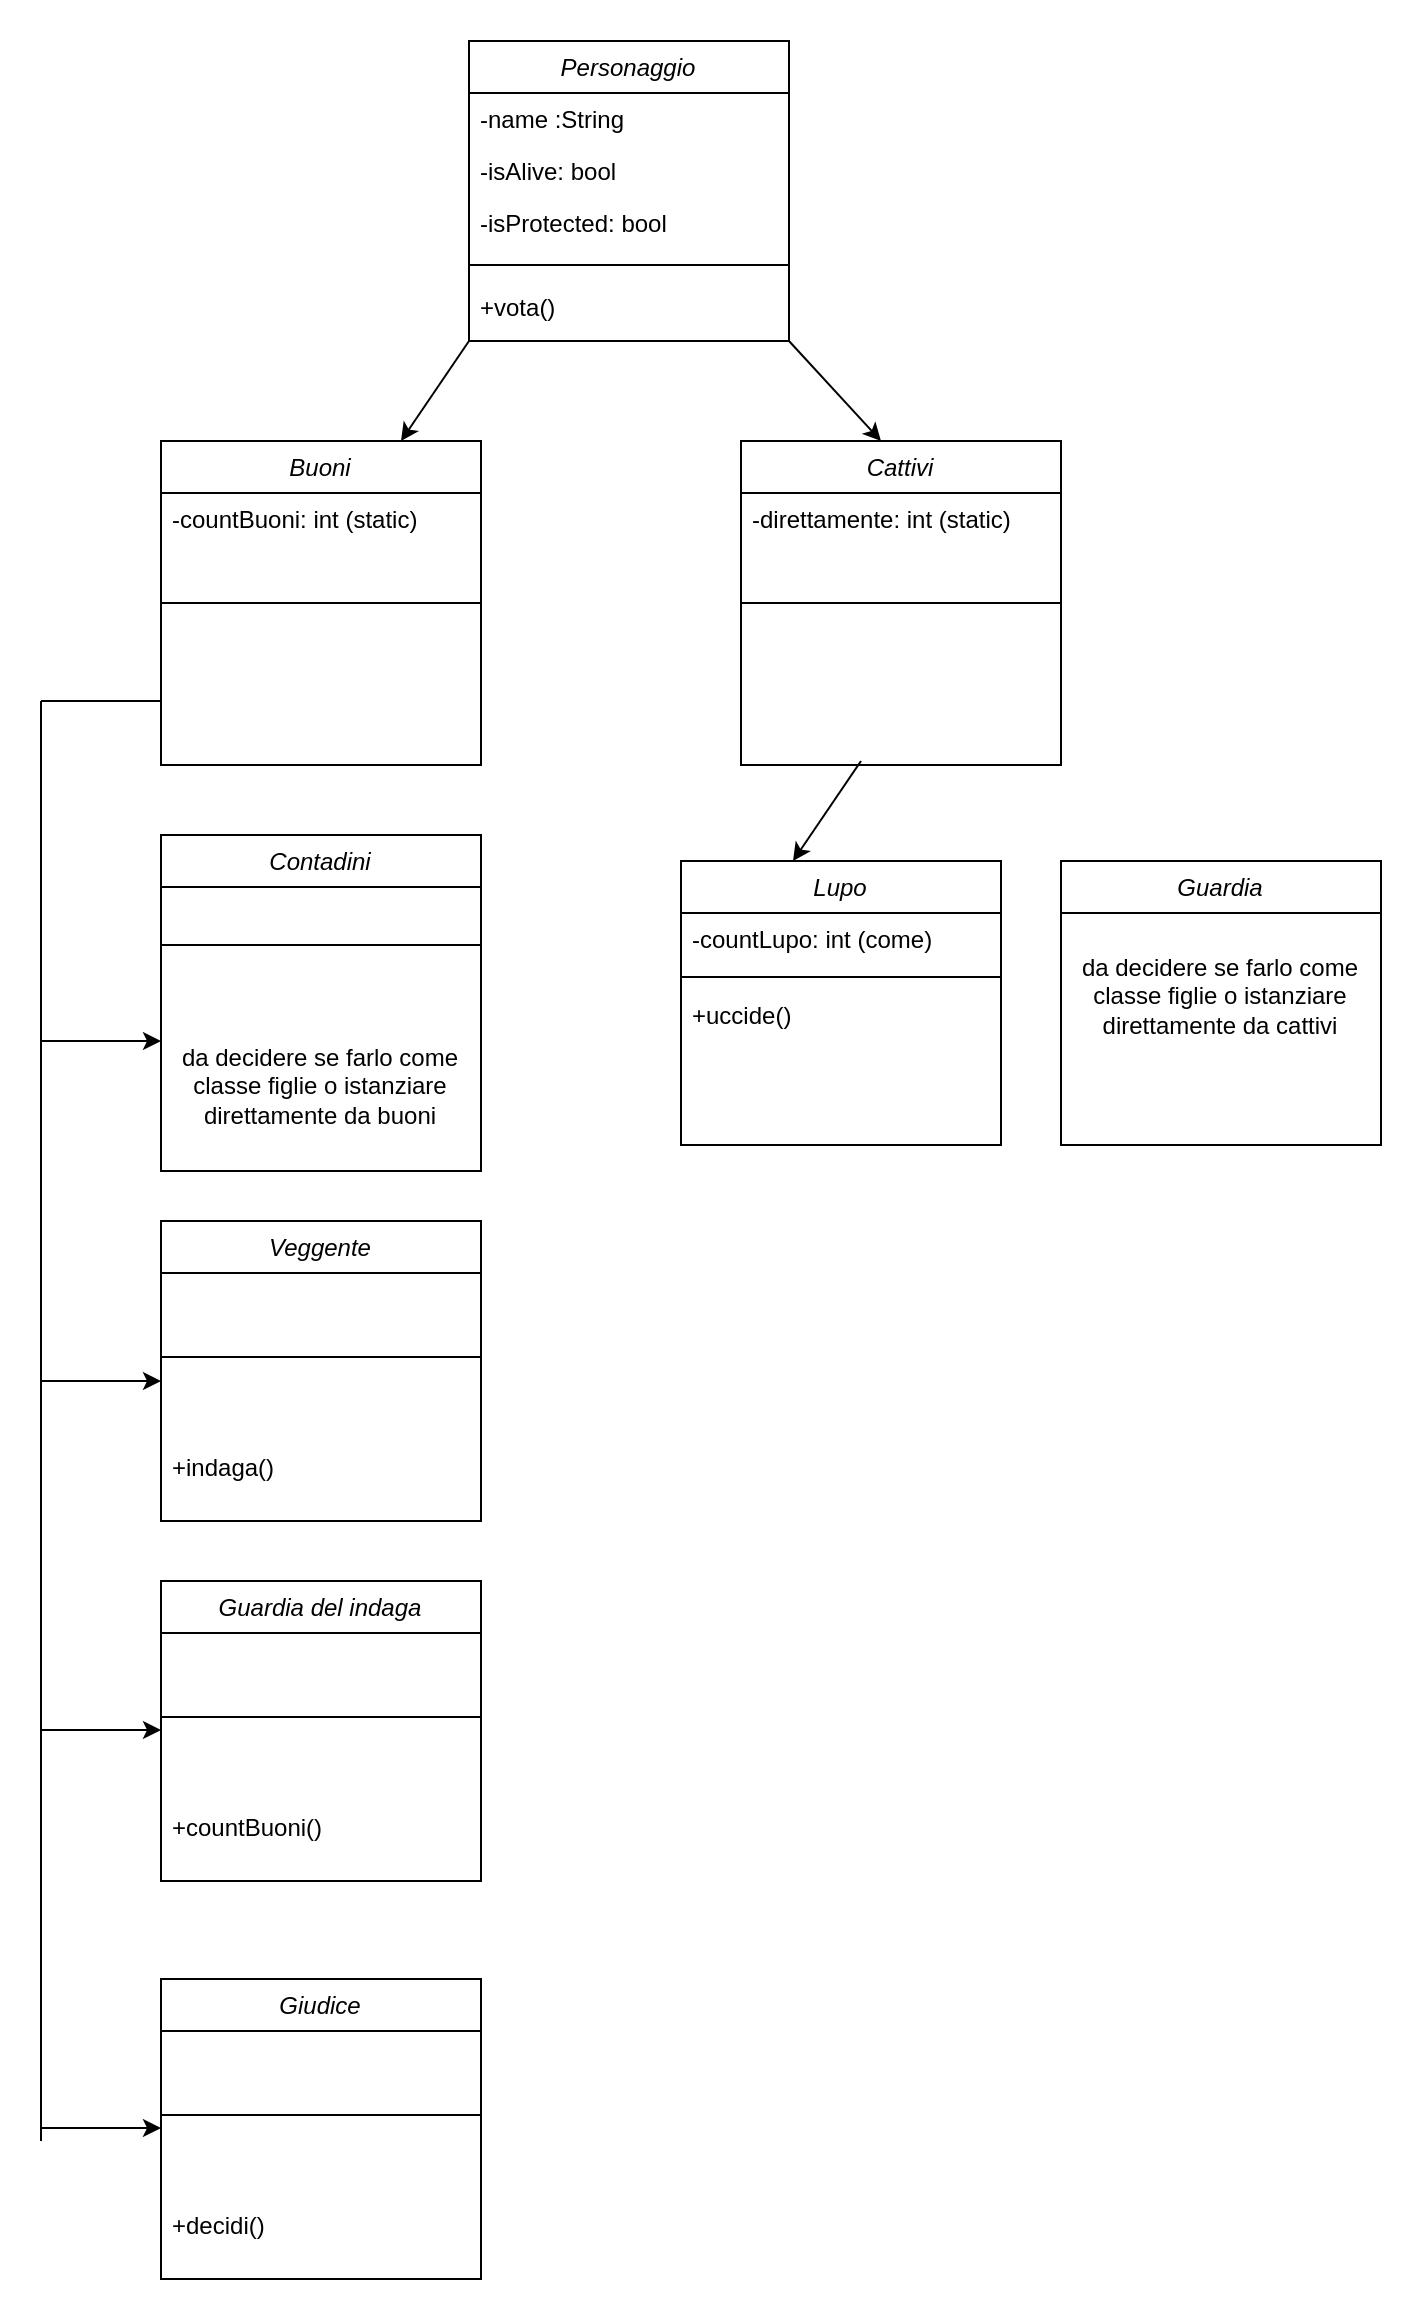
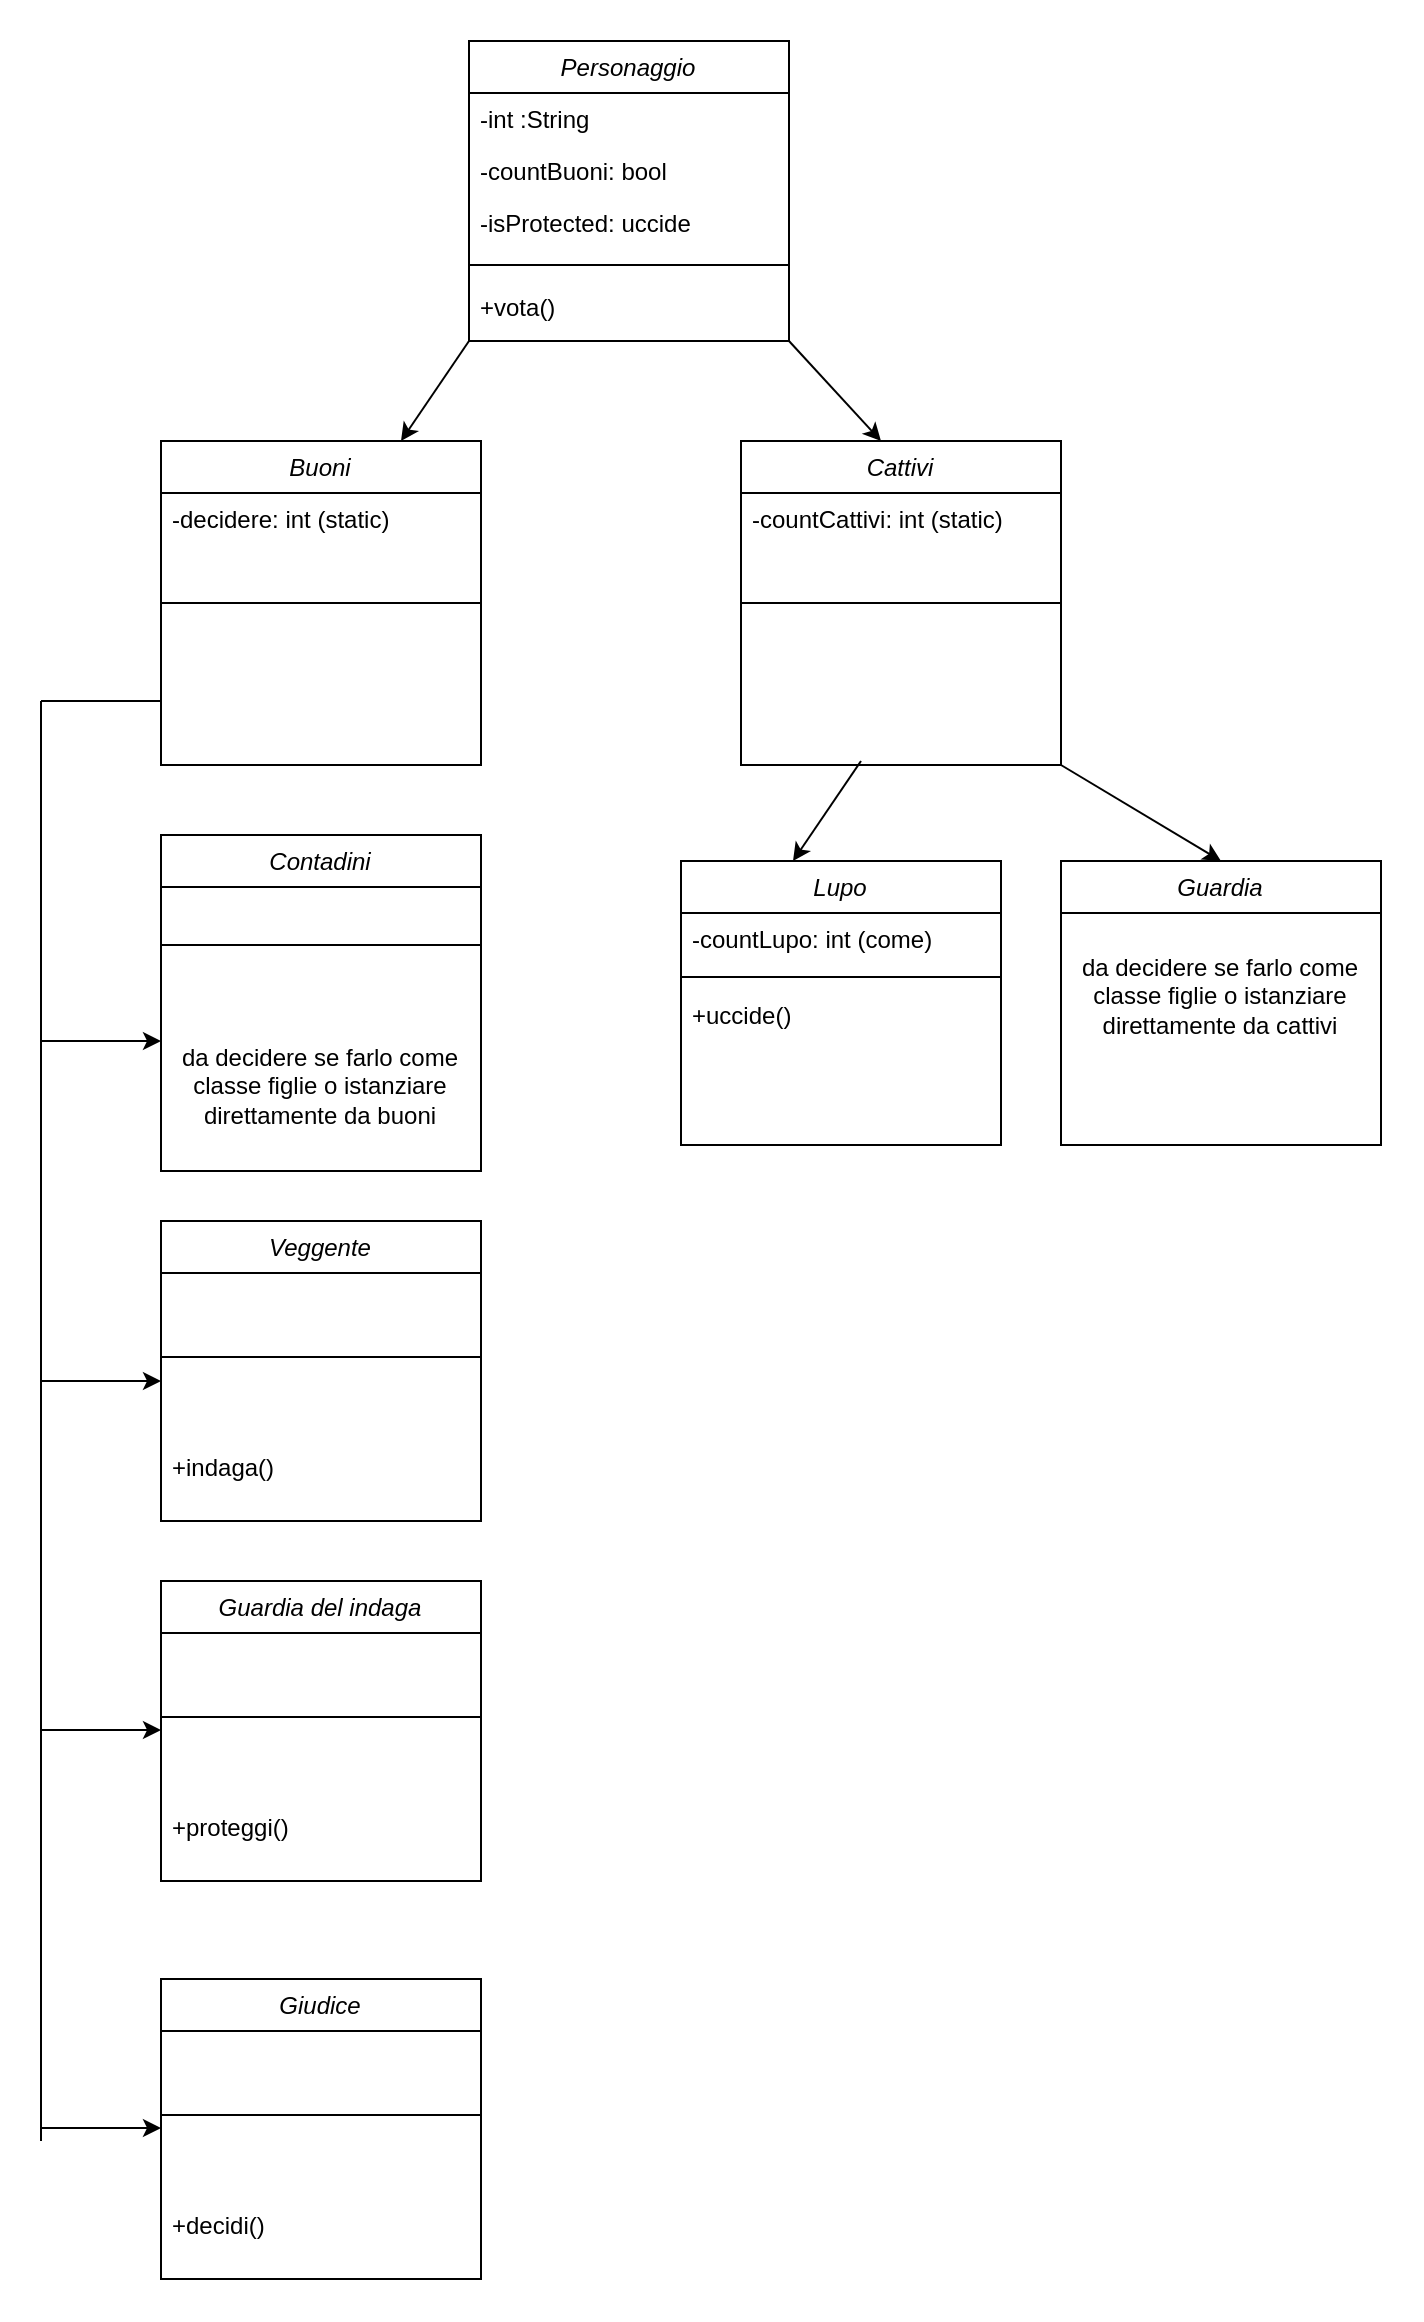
(558, 120) -> (548, 120)
(555, 172) -> (582, 172)
(588, 224) -> (602, 224)
(321, 520) -> (308, 520)
(915, 520) -> (912, 520)
none -> (1136, 810)
(256, 1828) -> (243, 1828)
